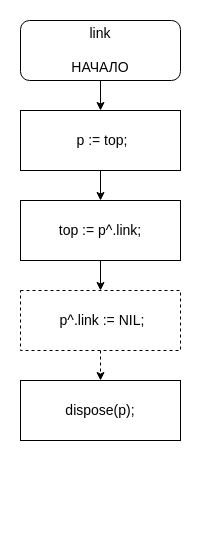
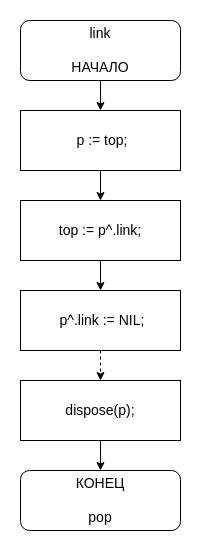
(101, 321) -> (101, 321)
none -> (101, 452)
none -> (101, 501)
